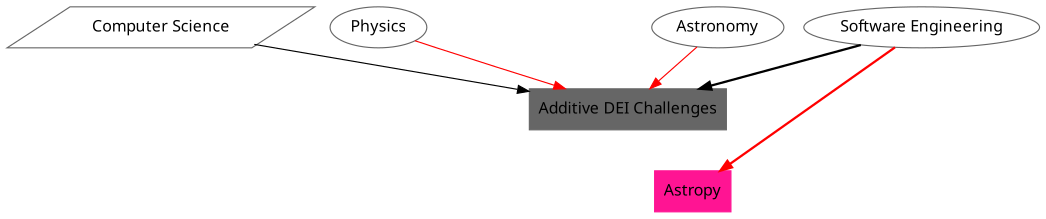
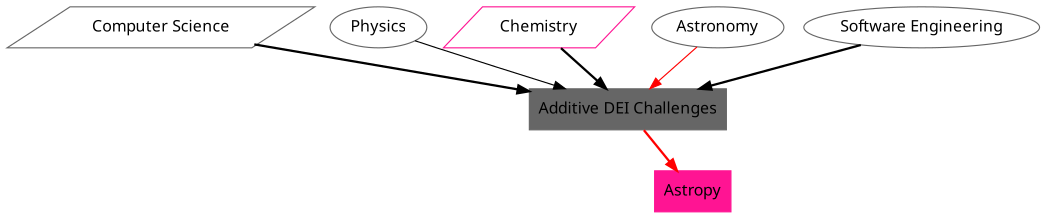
none -> (539, 27)
(484, 63) -> (484, 63)
(386, 67) -> (386, 67)
(812, 106) -> (657, 146)
